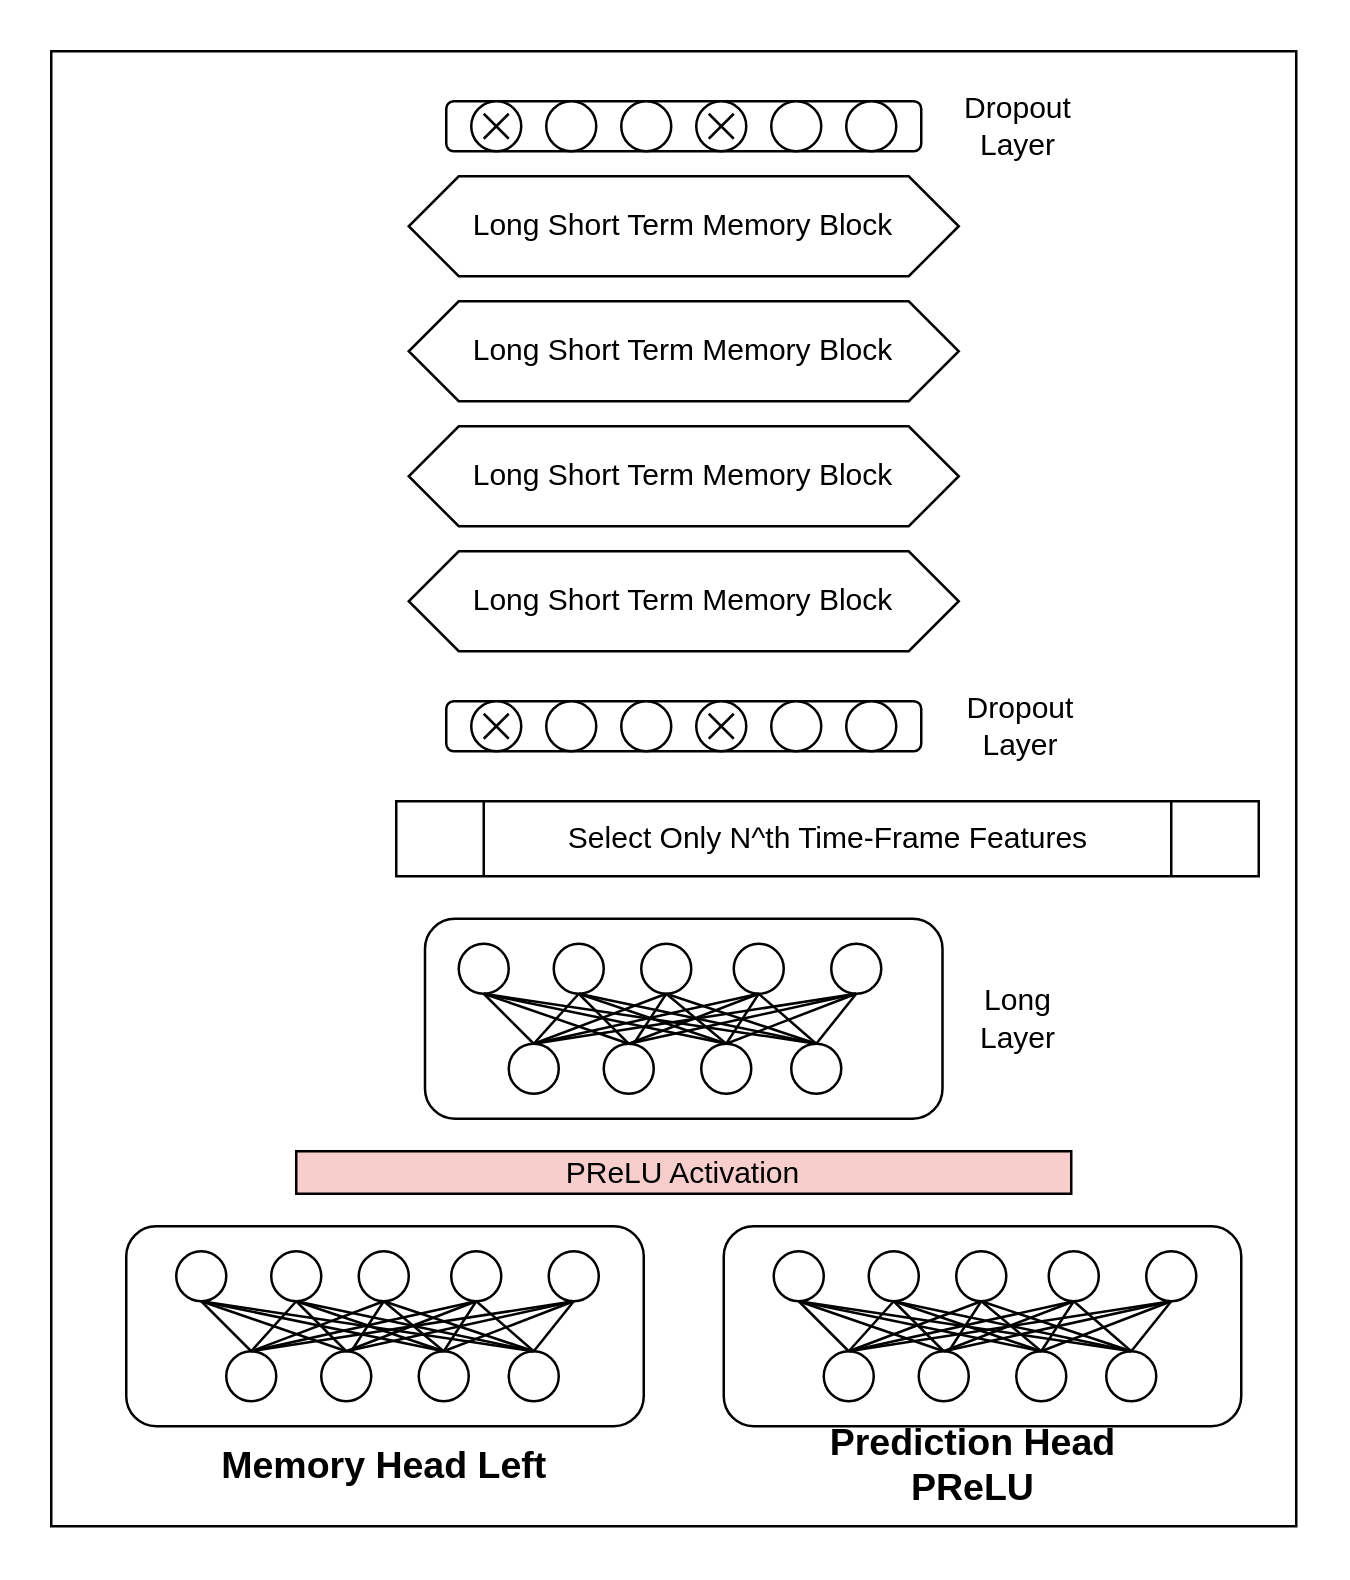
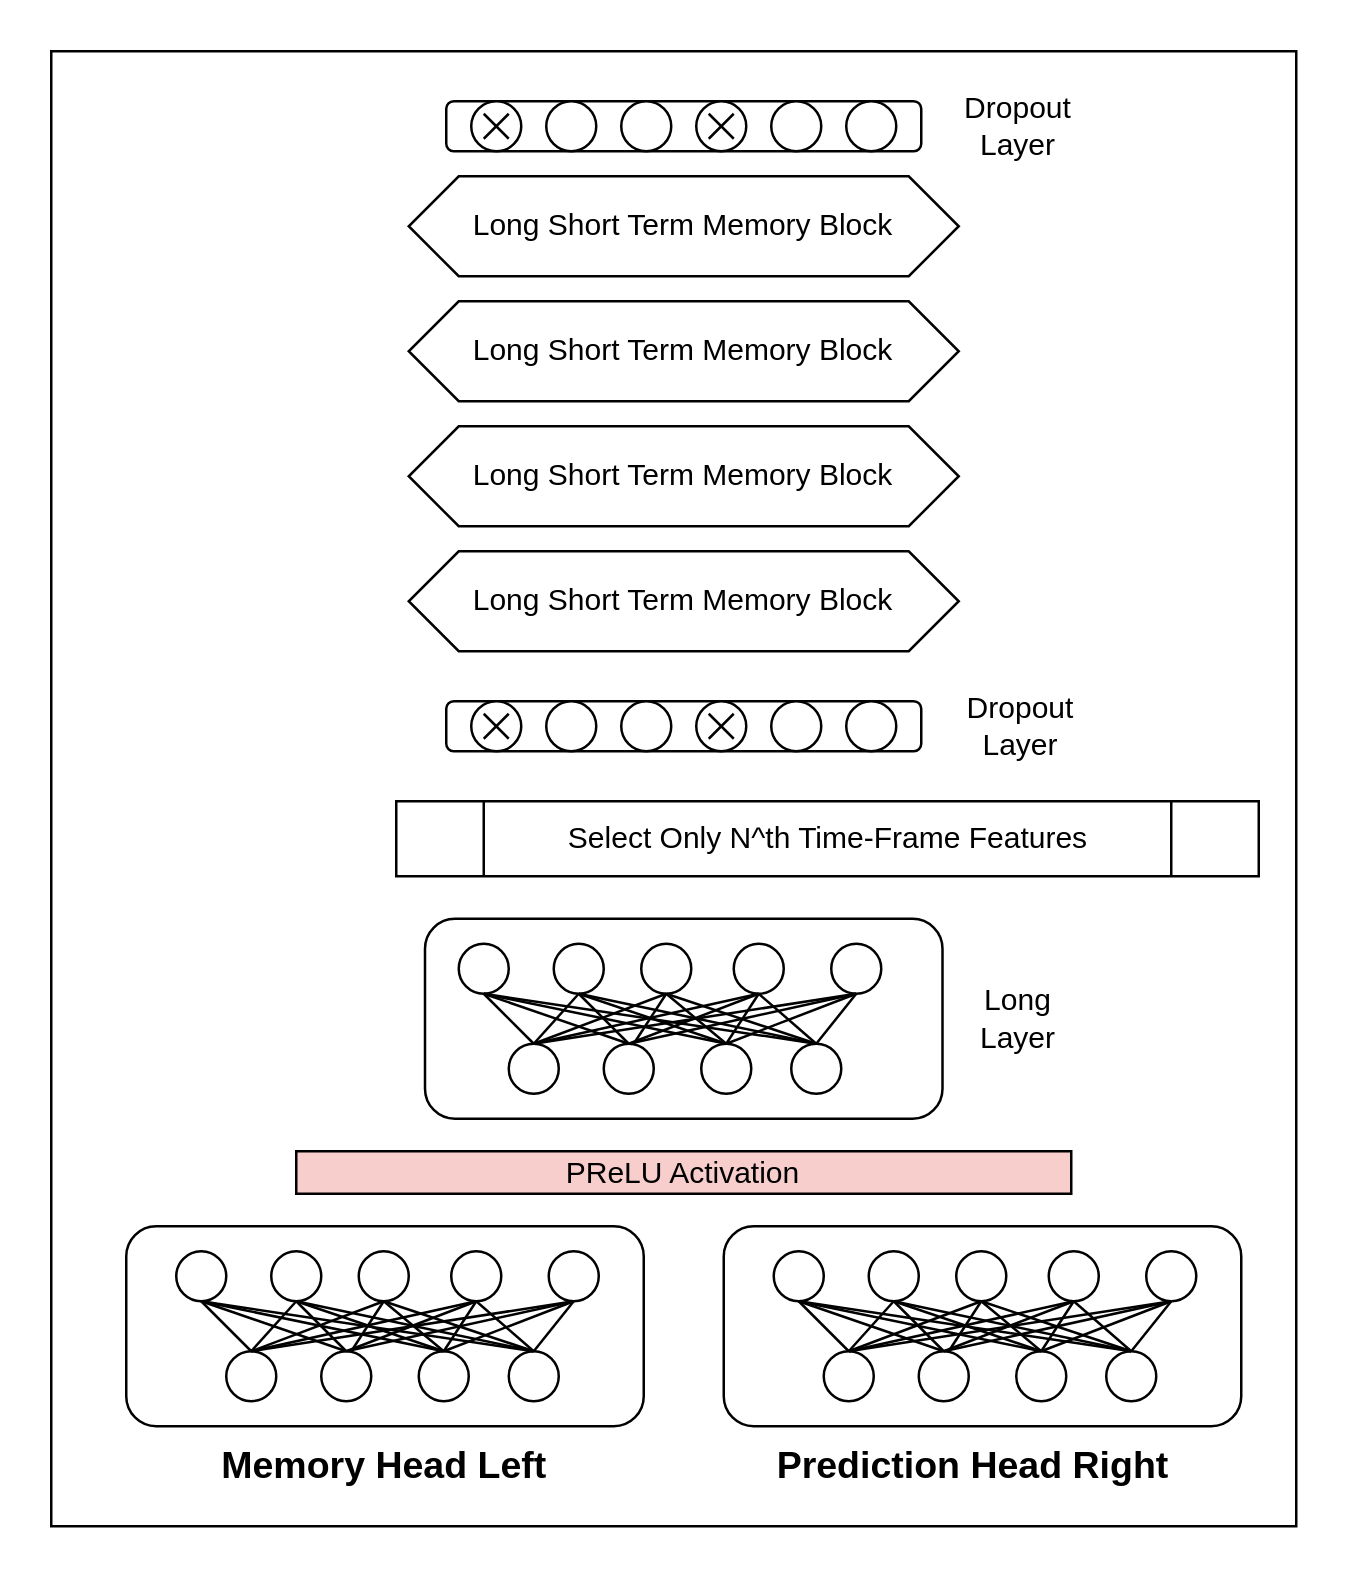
(974, 1464) -> (974, 1464)
